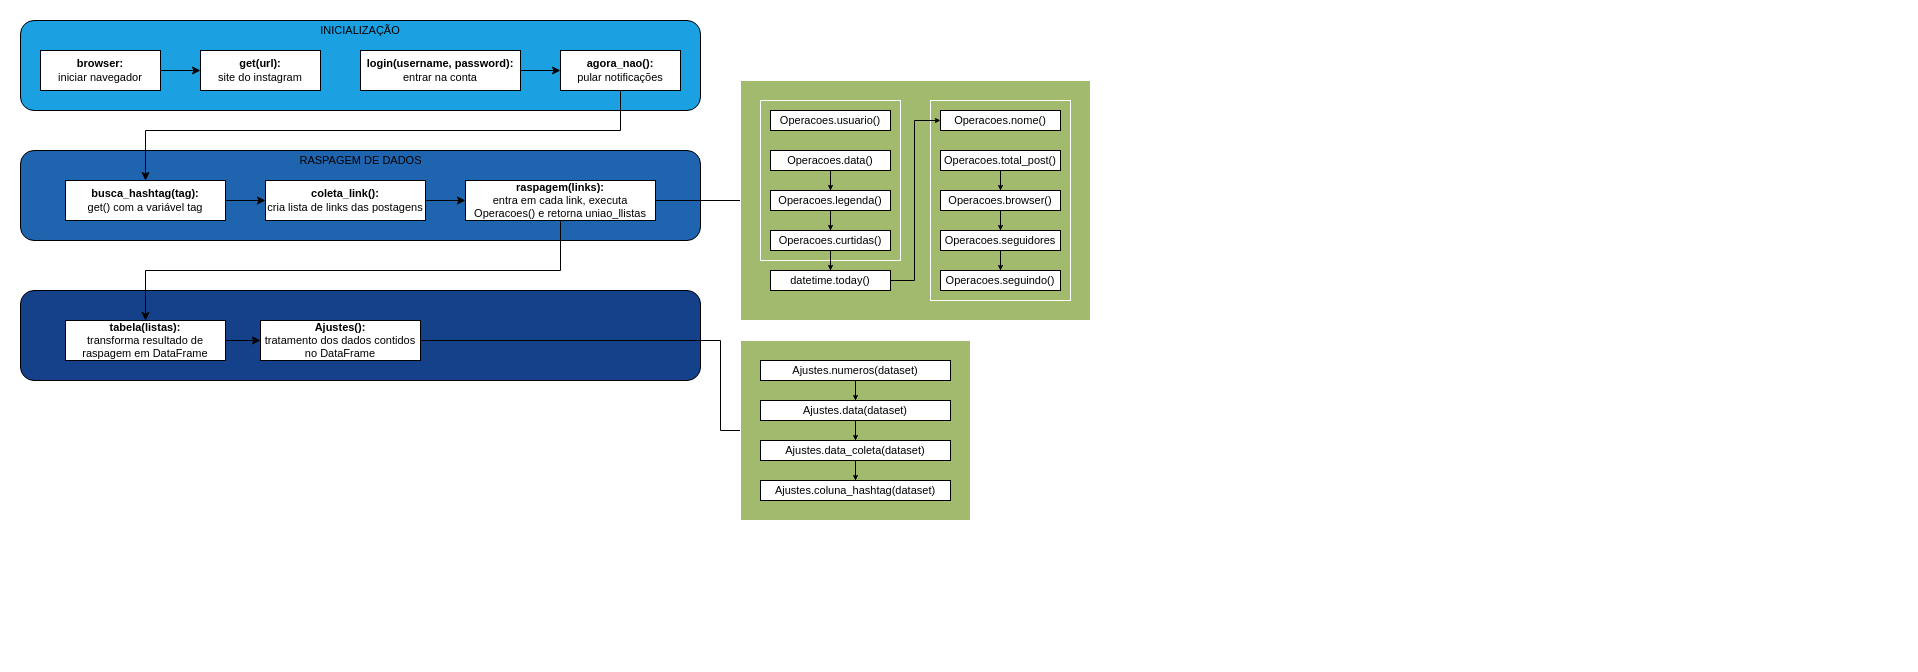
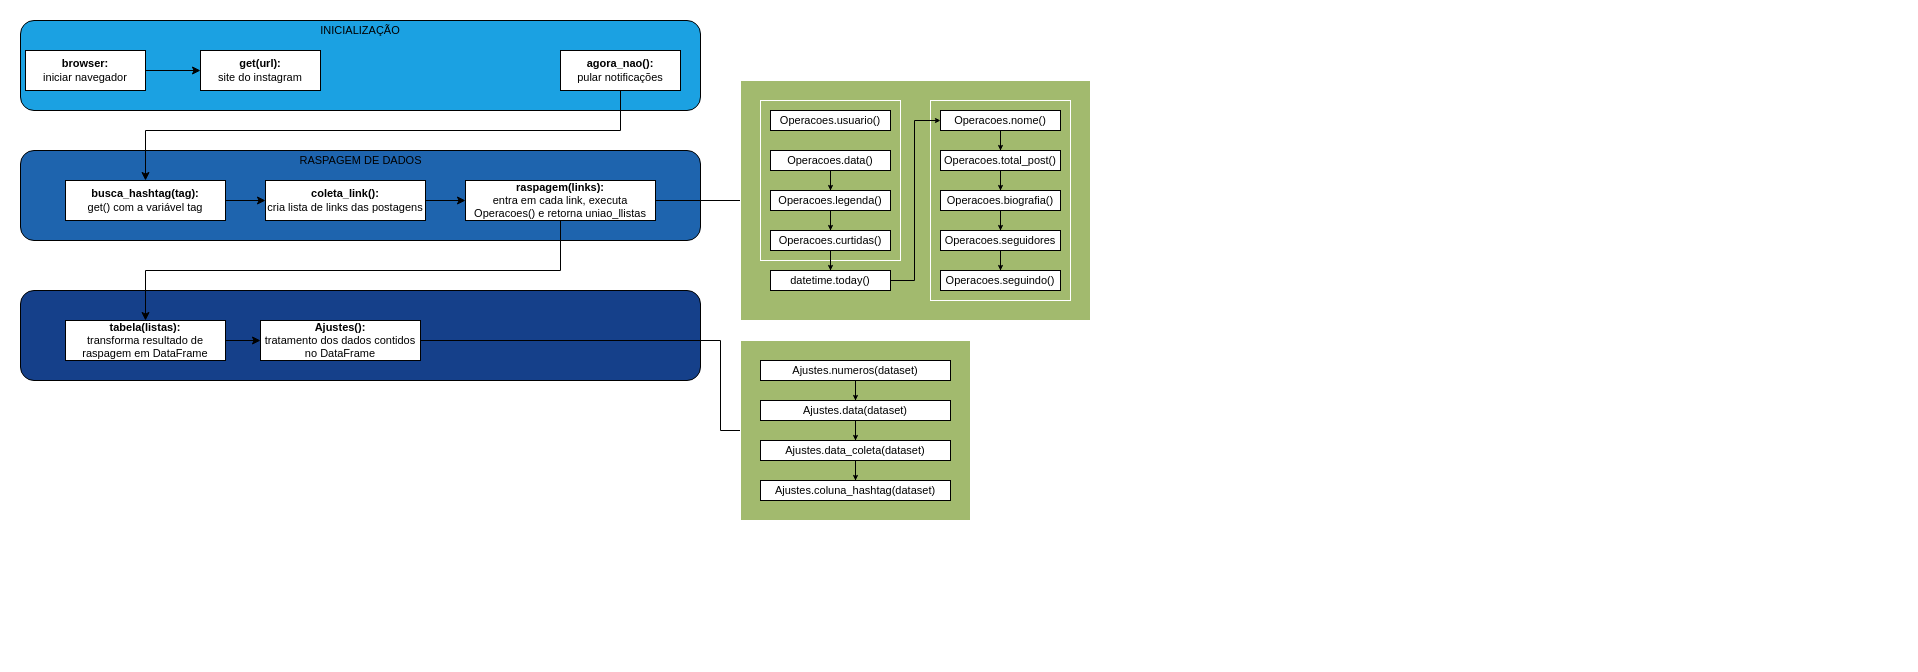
(101, 71) -> (86, 71)
(441, 71) -> none
(537, 71) -> none
none -> (1001, 144)
(1001, 201) -> (1001, 201)
